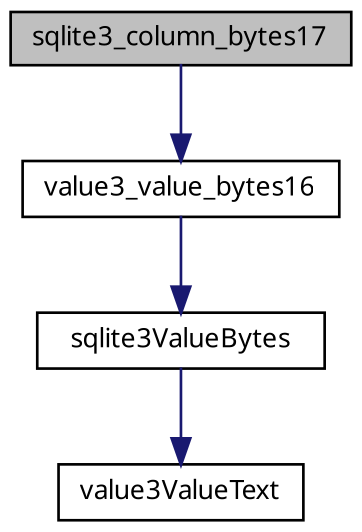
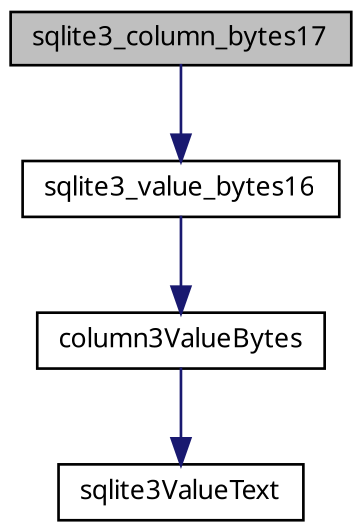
(181, 189) -> (181, 189)
(181, 341) -> (181, 341)
(181, 492) -> (181, 492)
